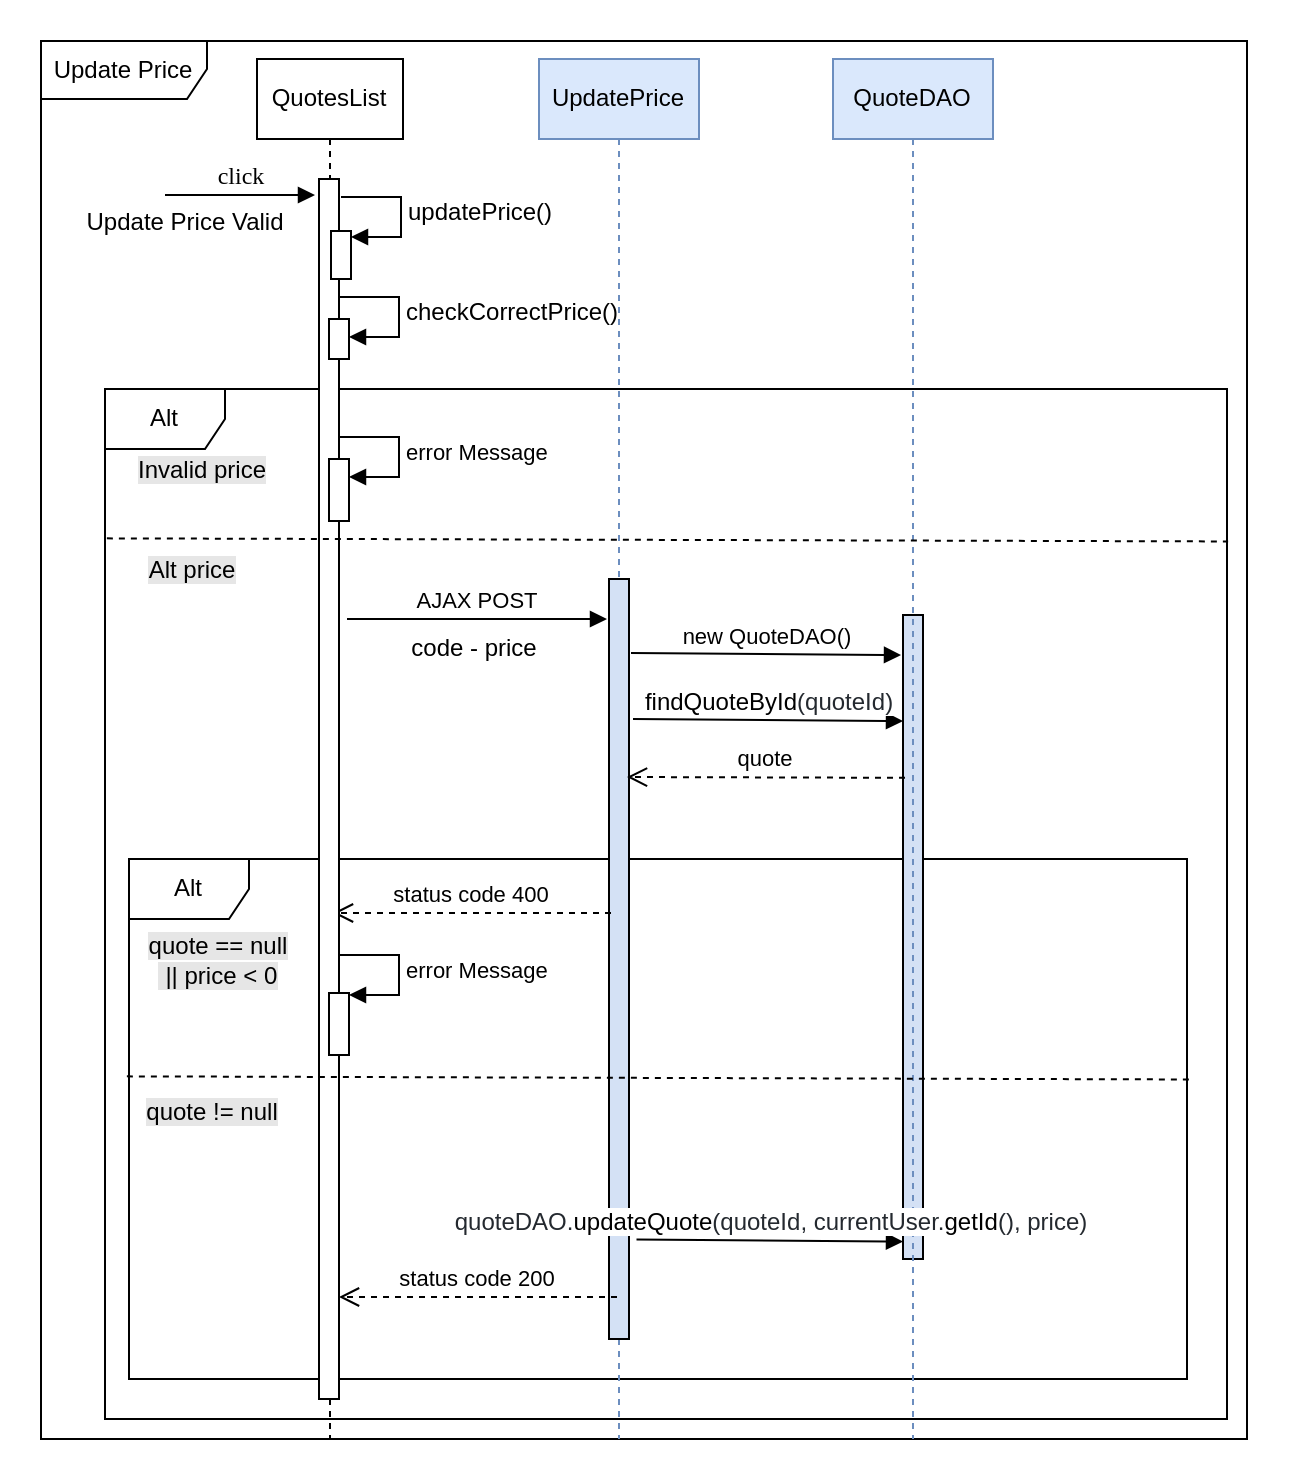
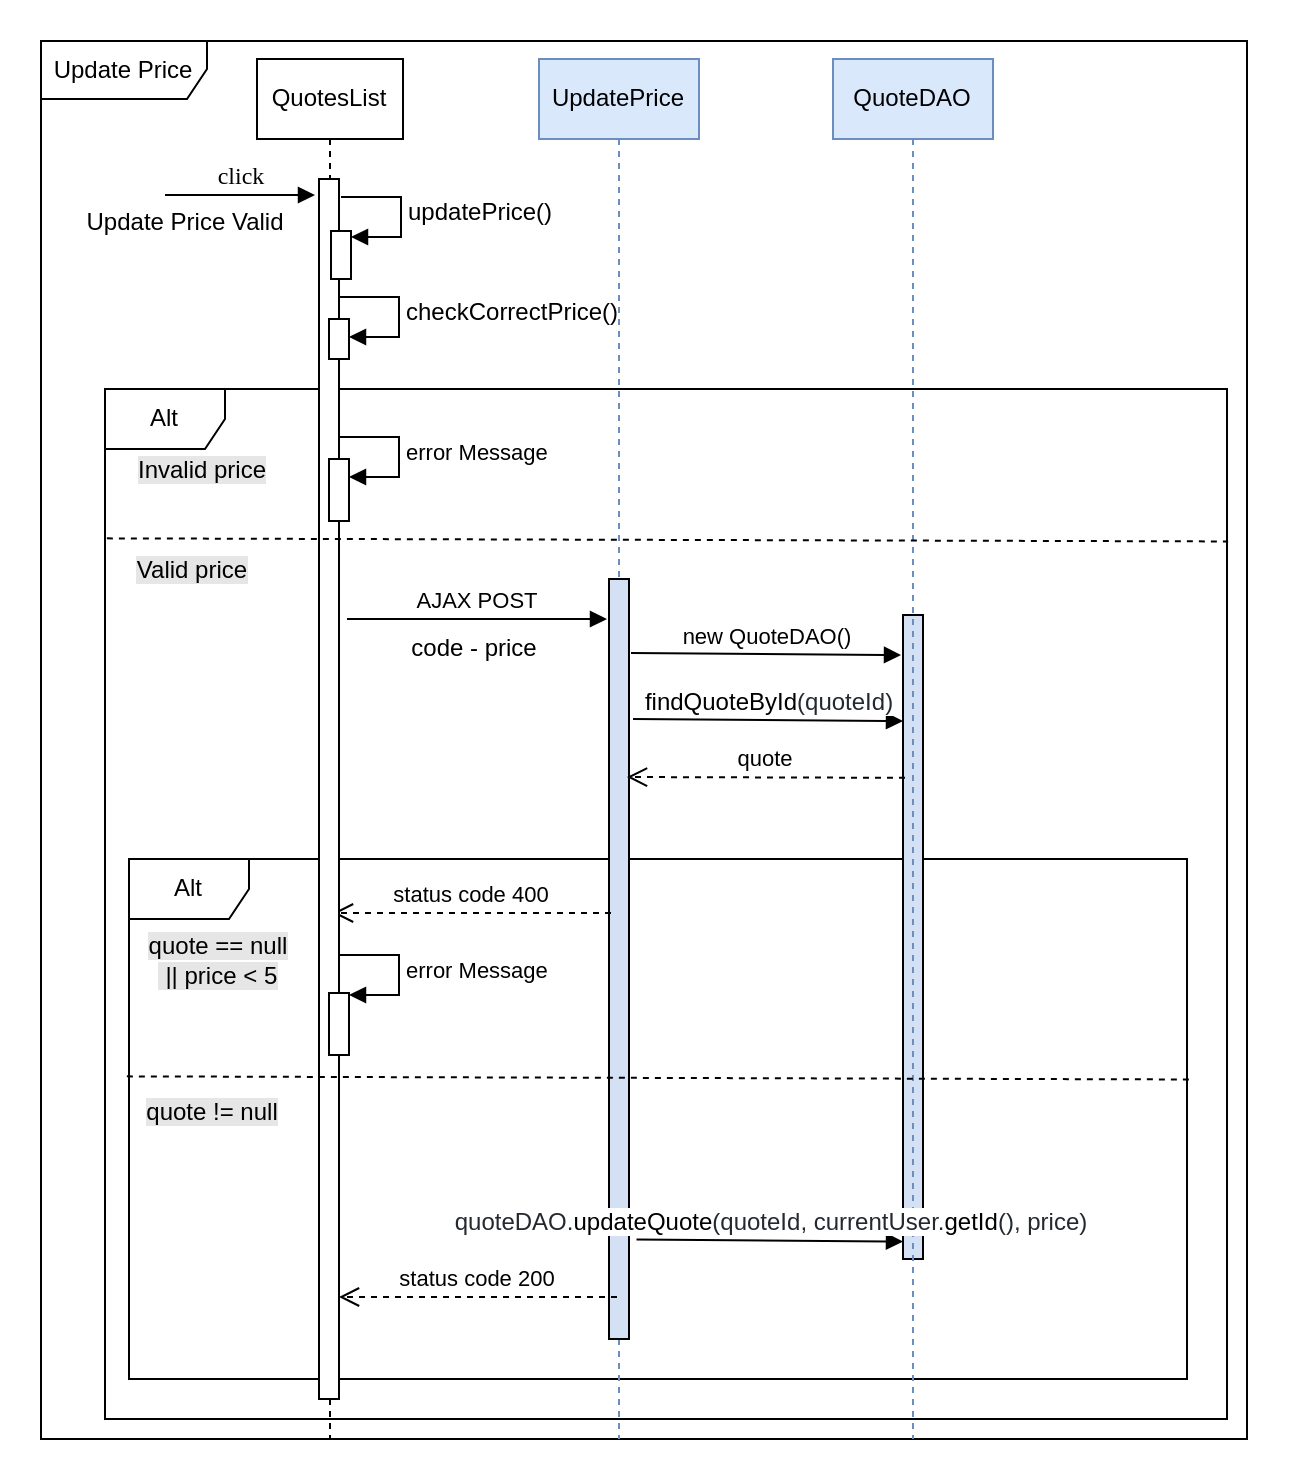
(193, 571) -> (193, 571)
(219, 961) -> (219, 961)
